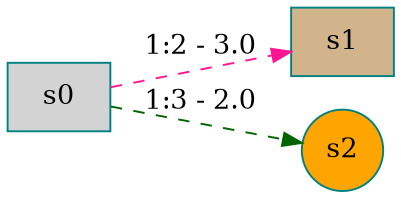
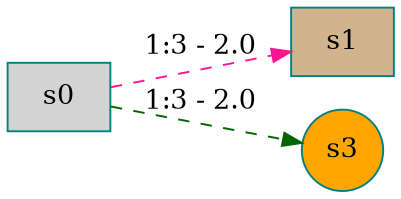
(201, 47) -> (201, 47)
(342, 150) -> (342, 150)
